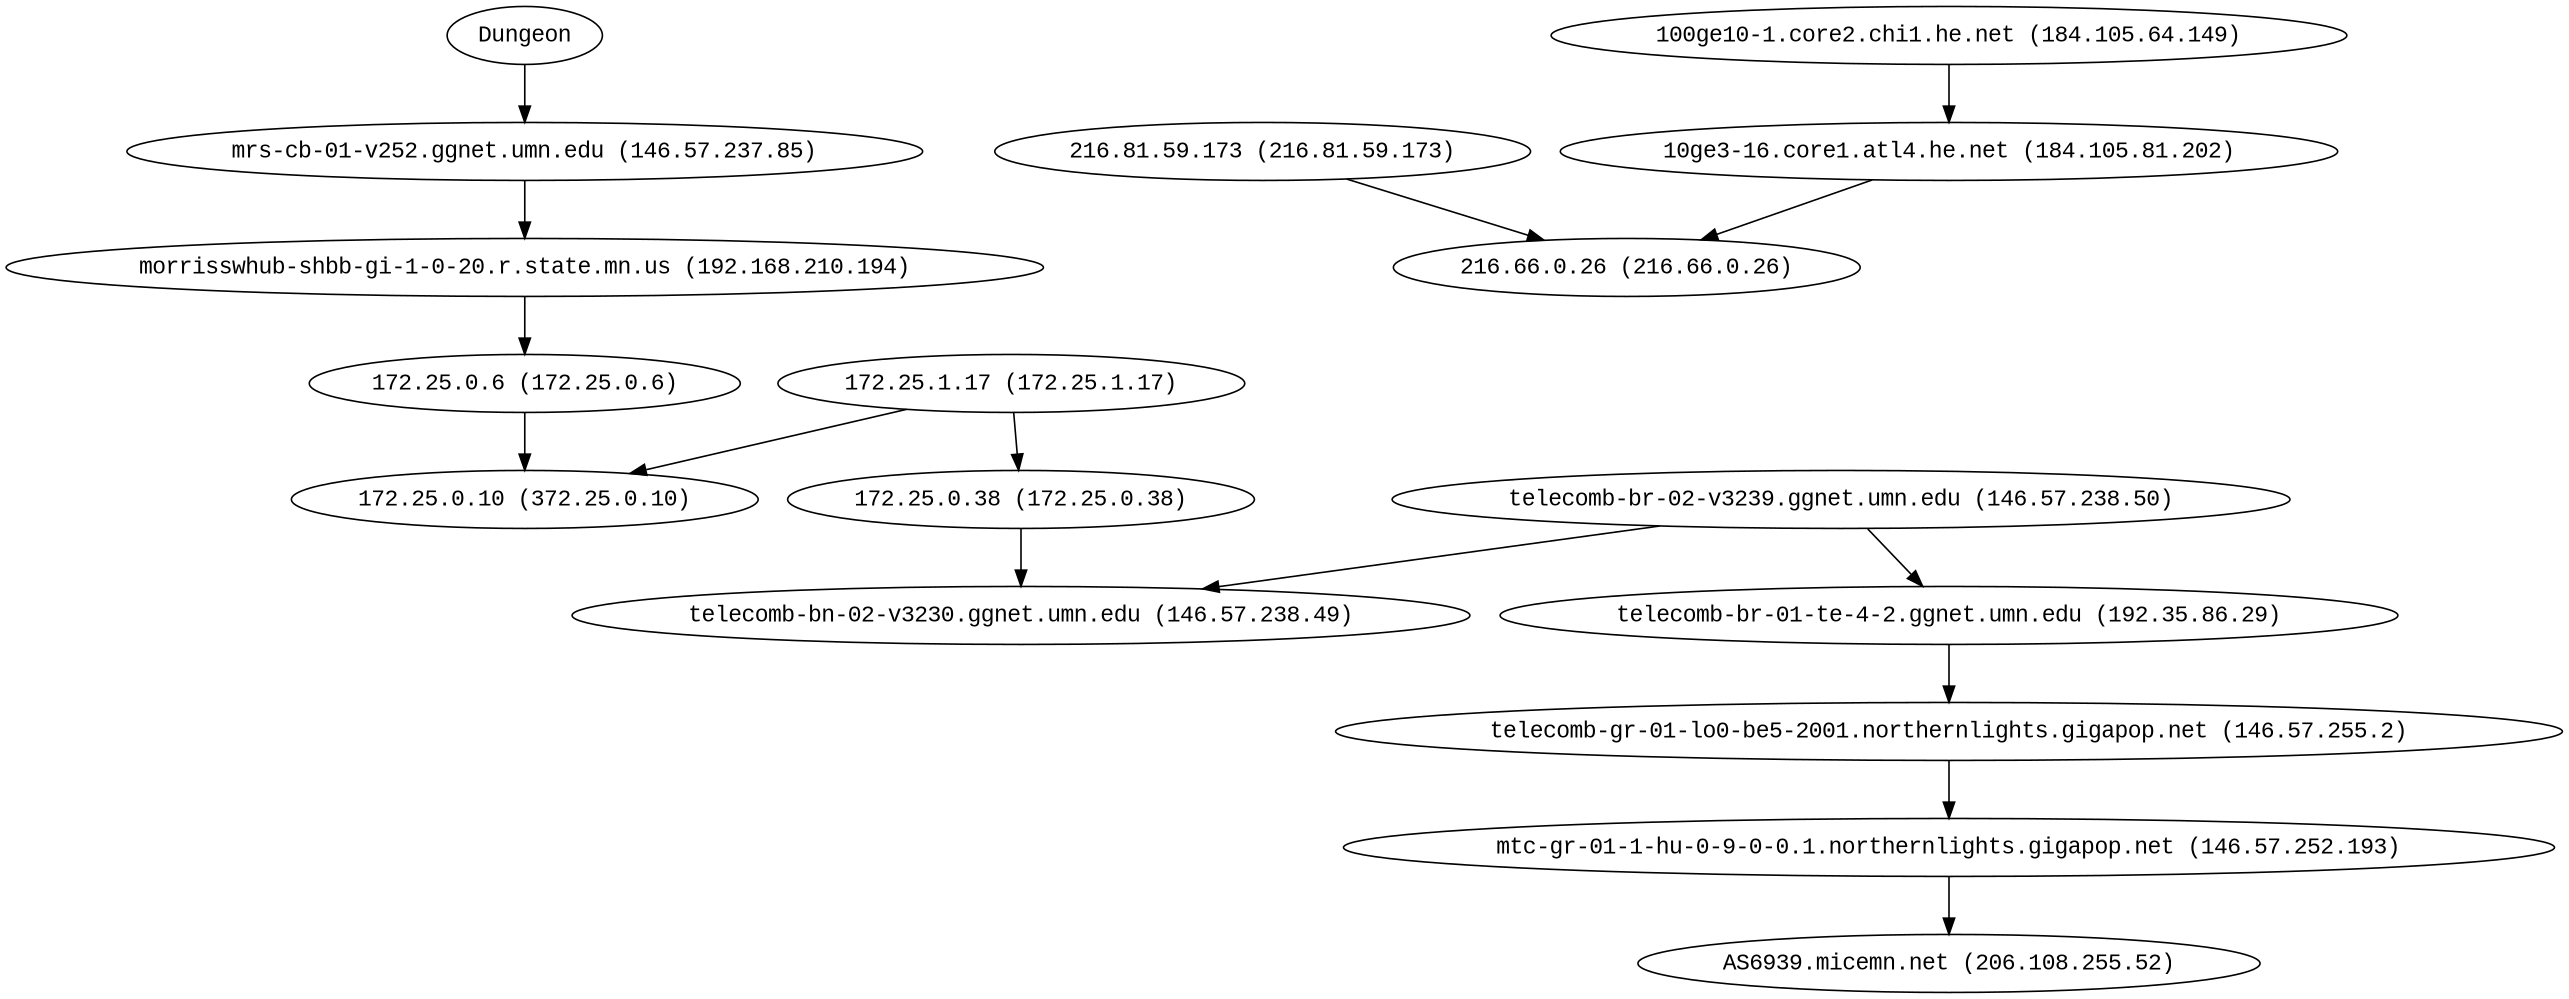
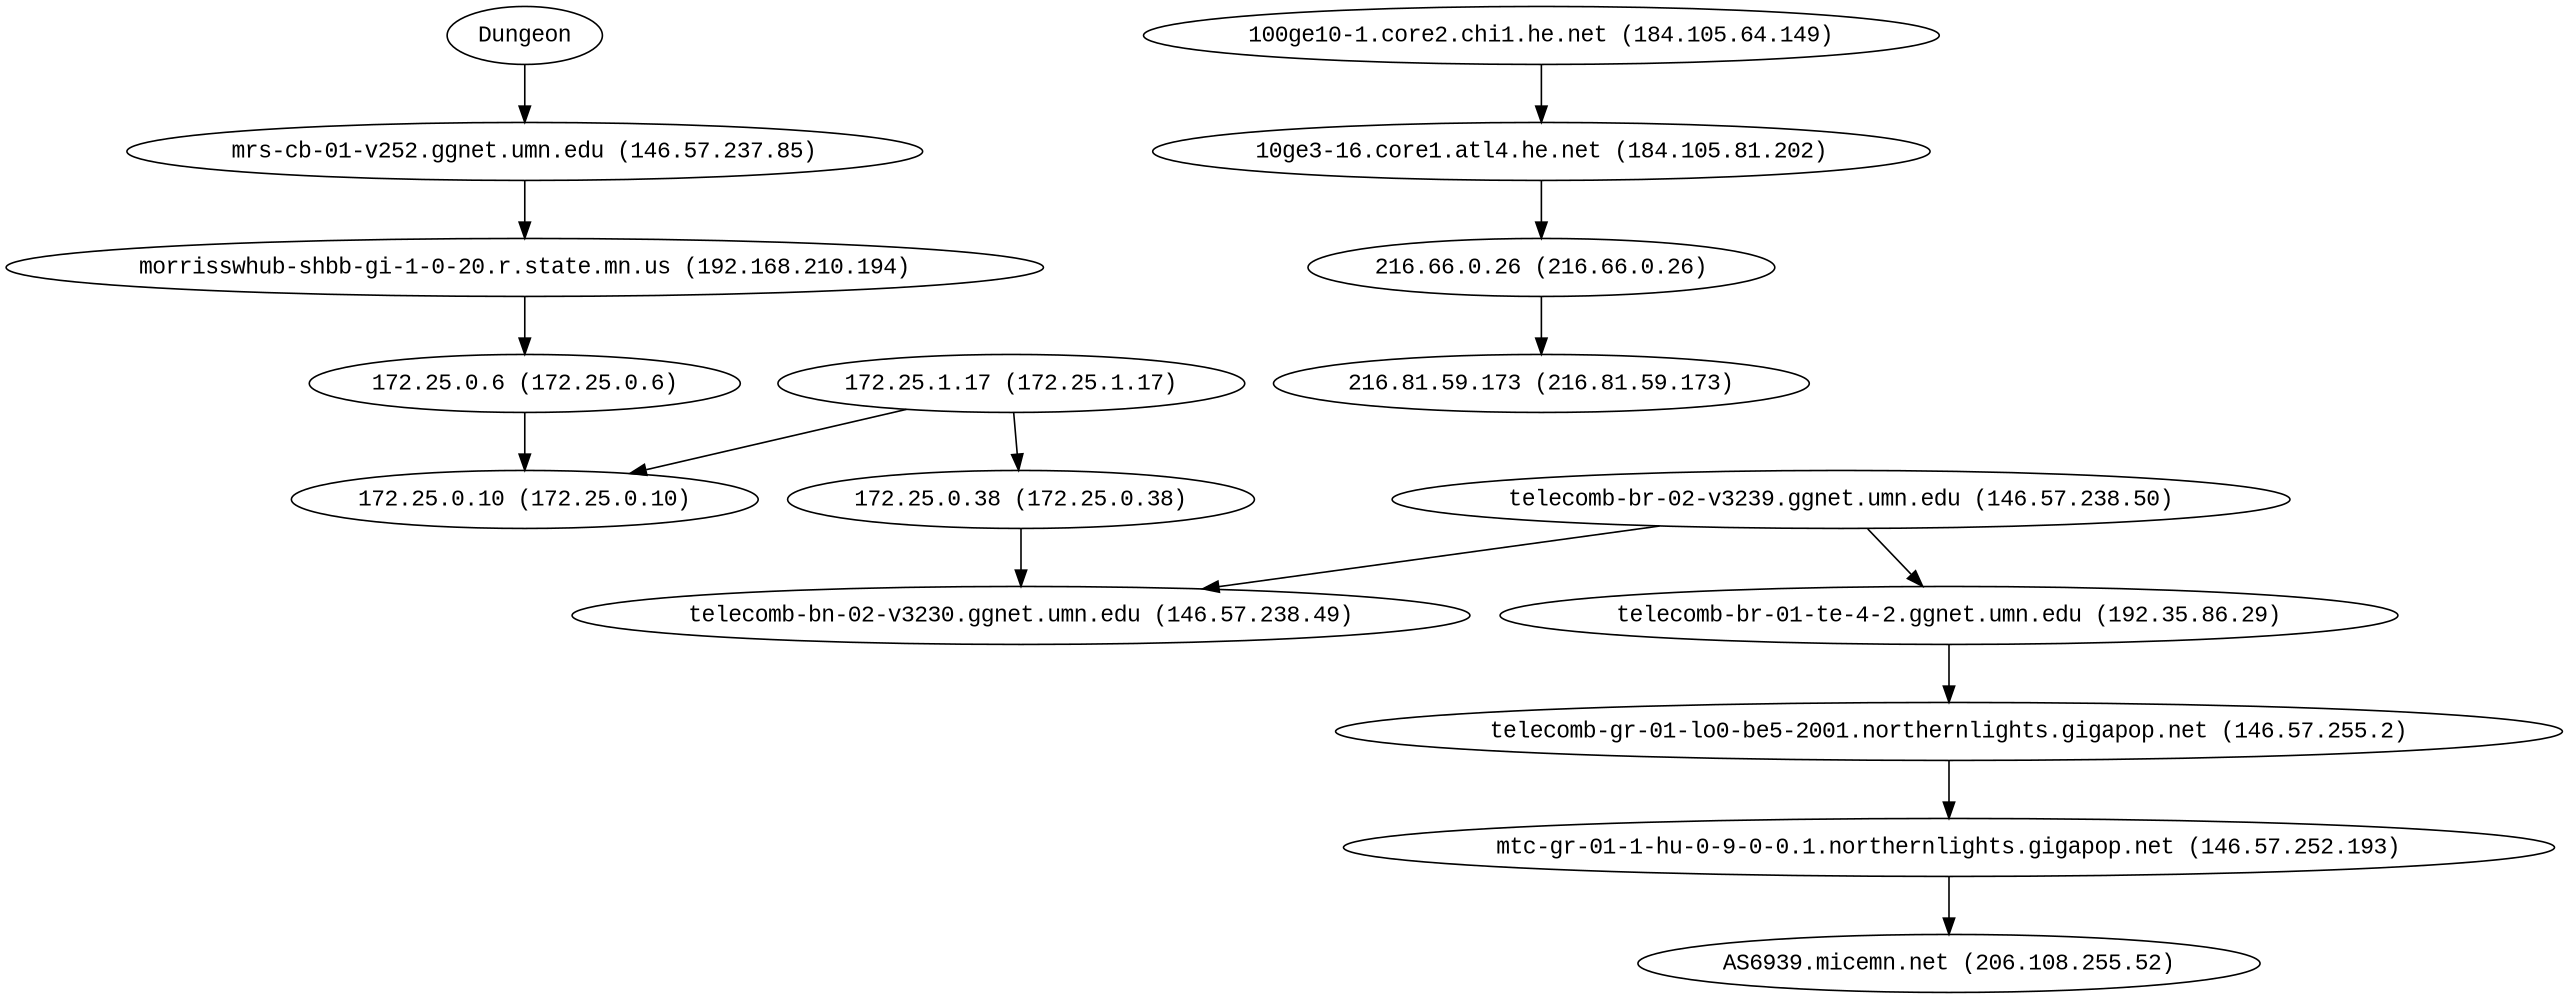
(1437, 207) -> (1541, 318)
(525, 499) -> (525, 499)
